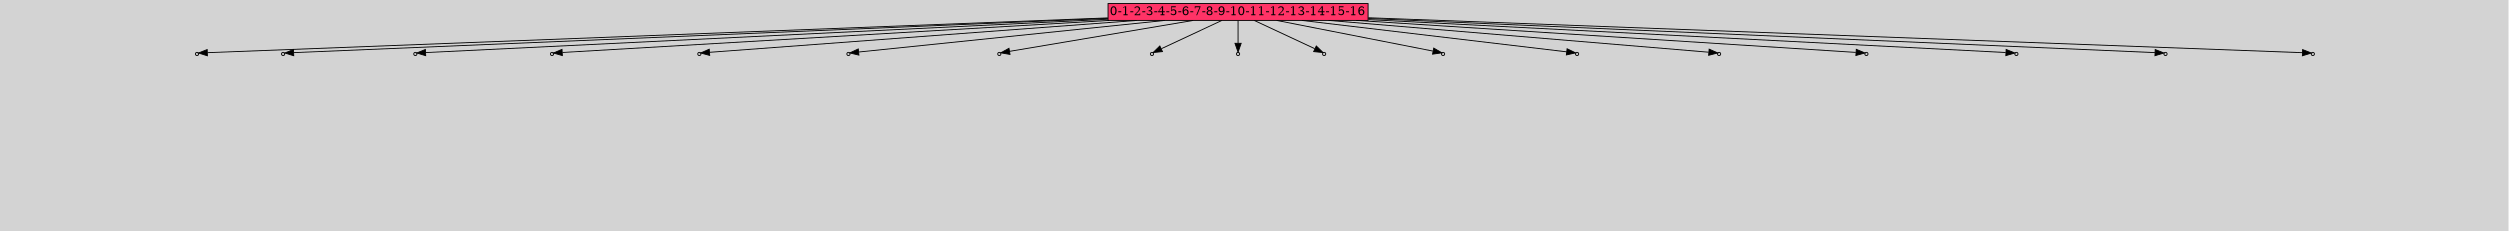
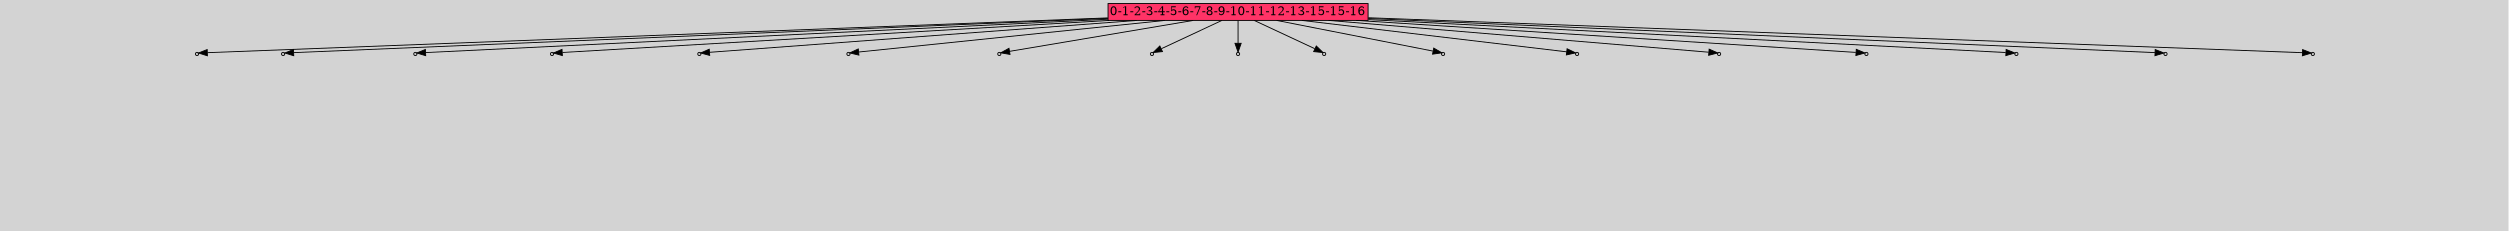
(1238, 12) -> (1238, 12)
